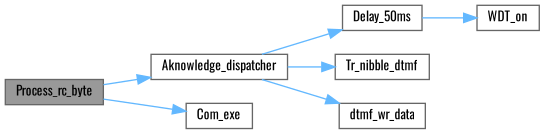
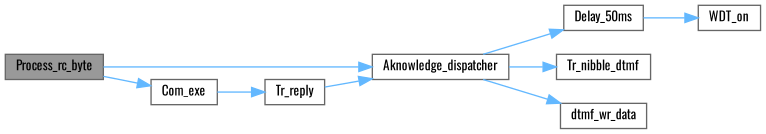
none -> (295, 92)
